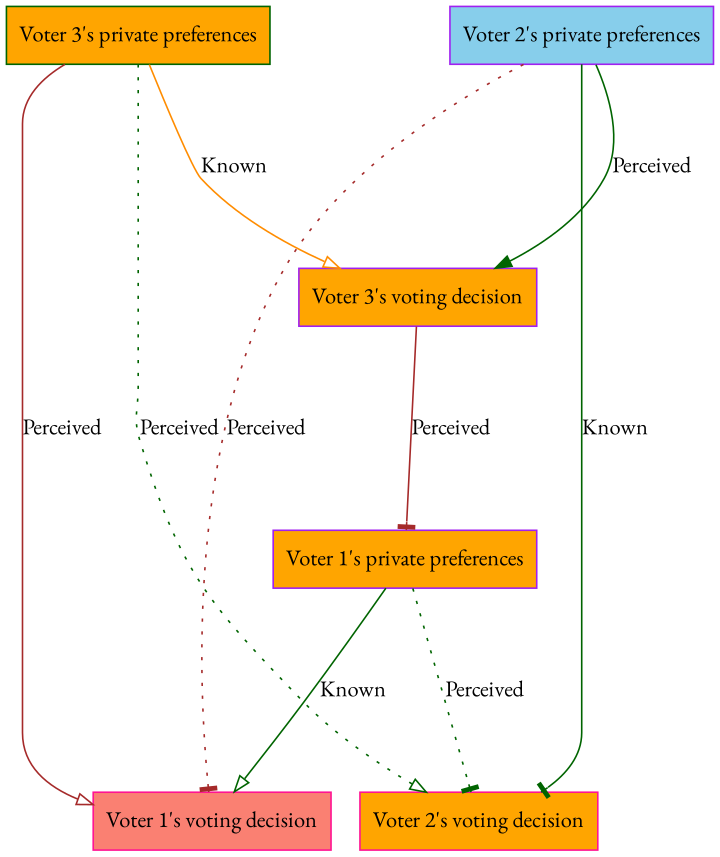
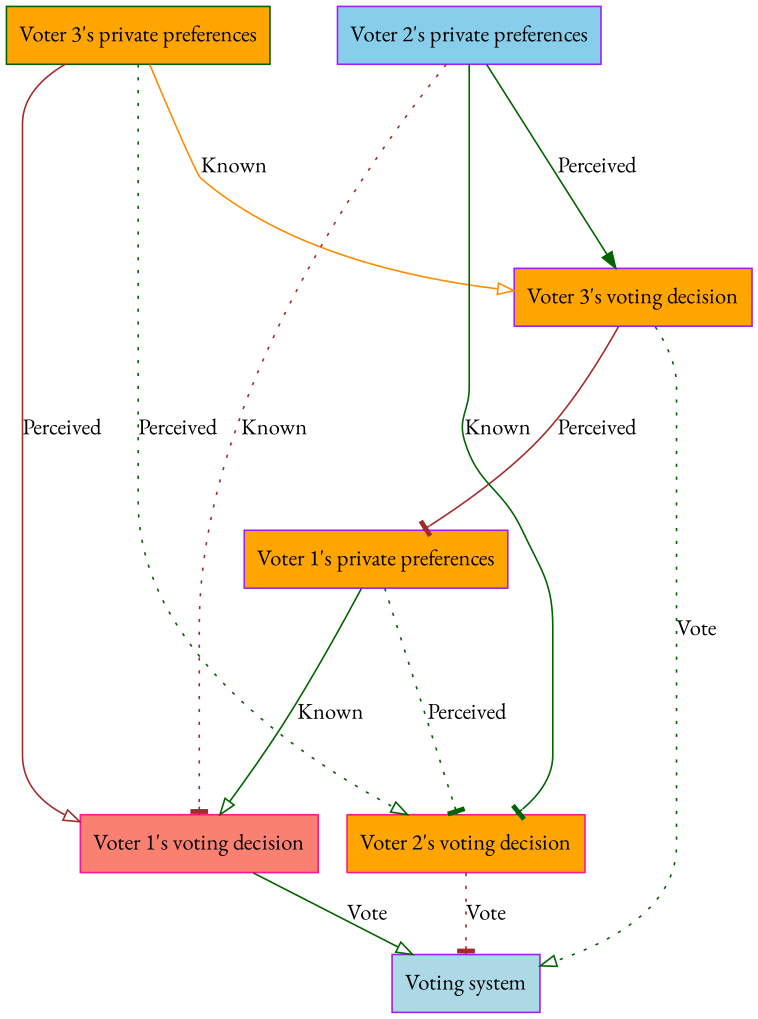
(266, 428) -> (275, 428)
none -> (466, 983)
